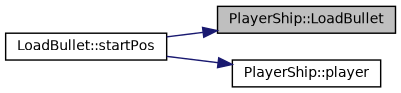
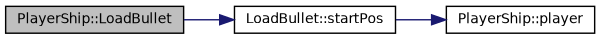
(185, 35) -> (202, 20)
